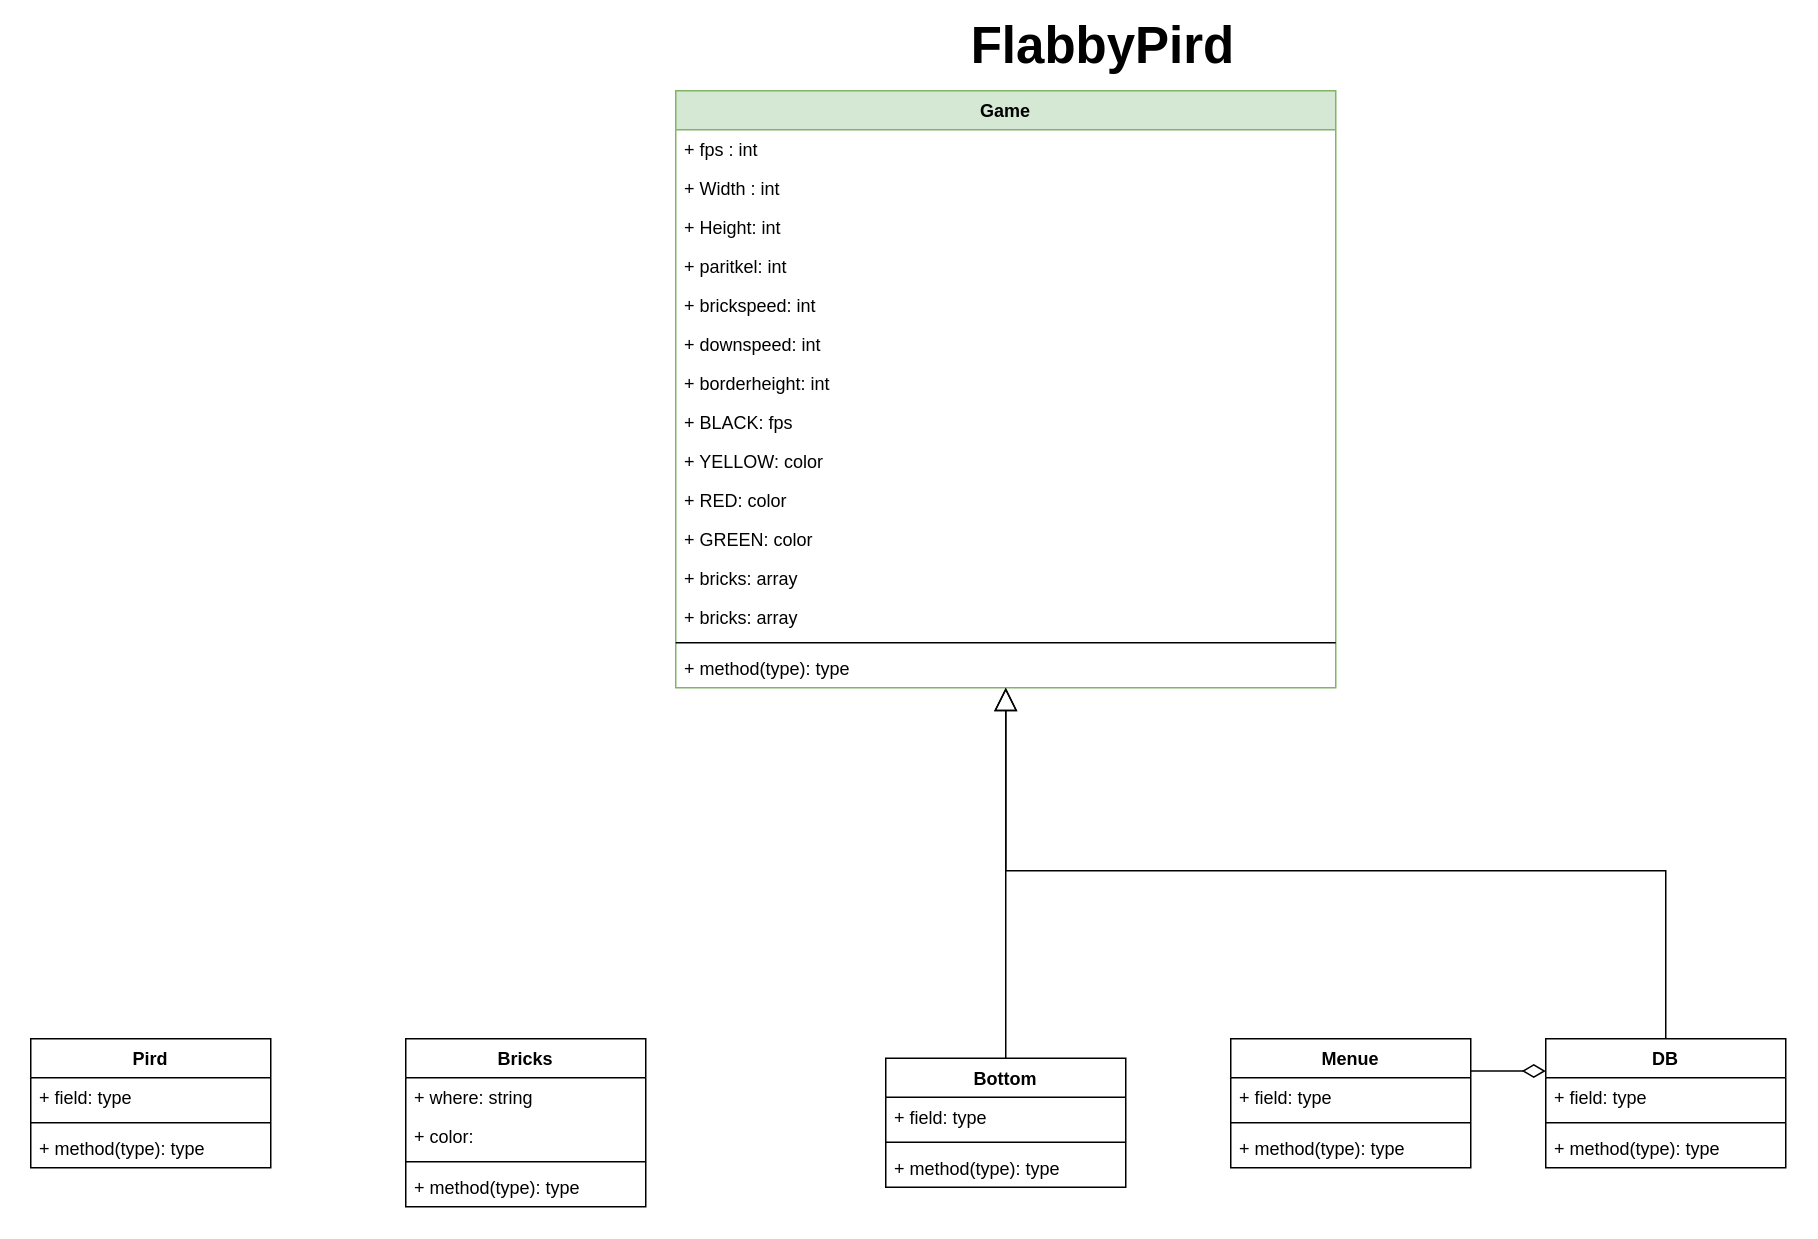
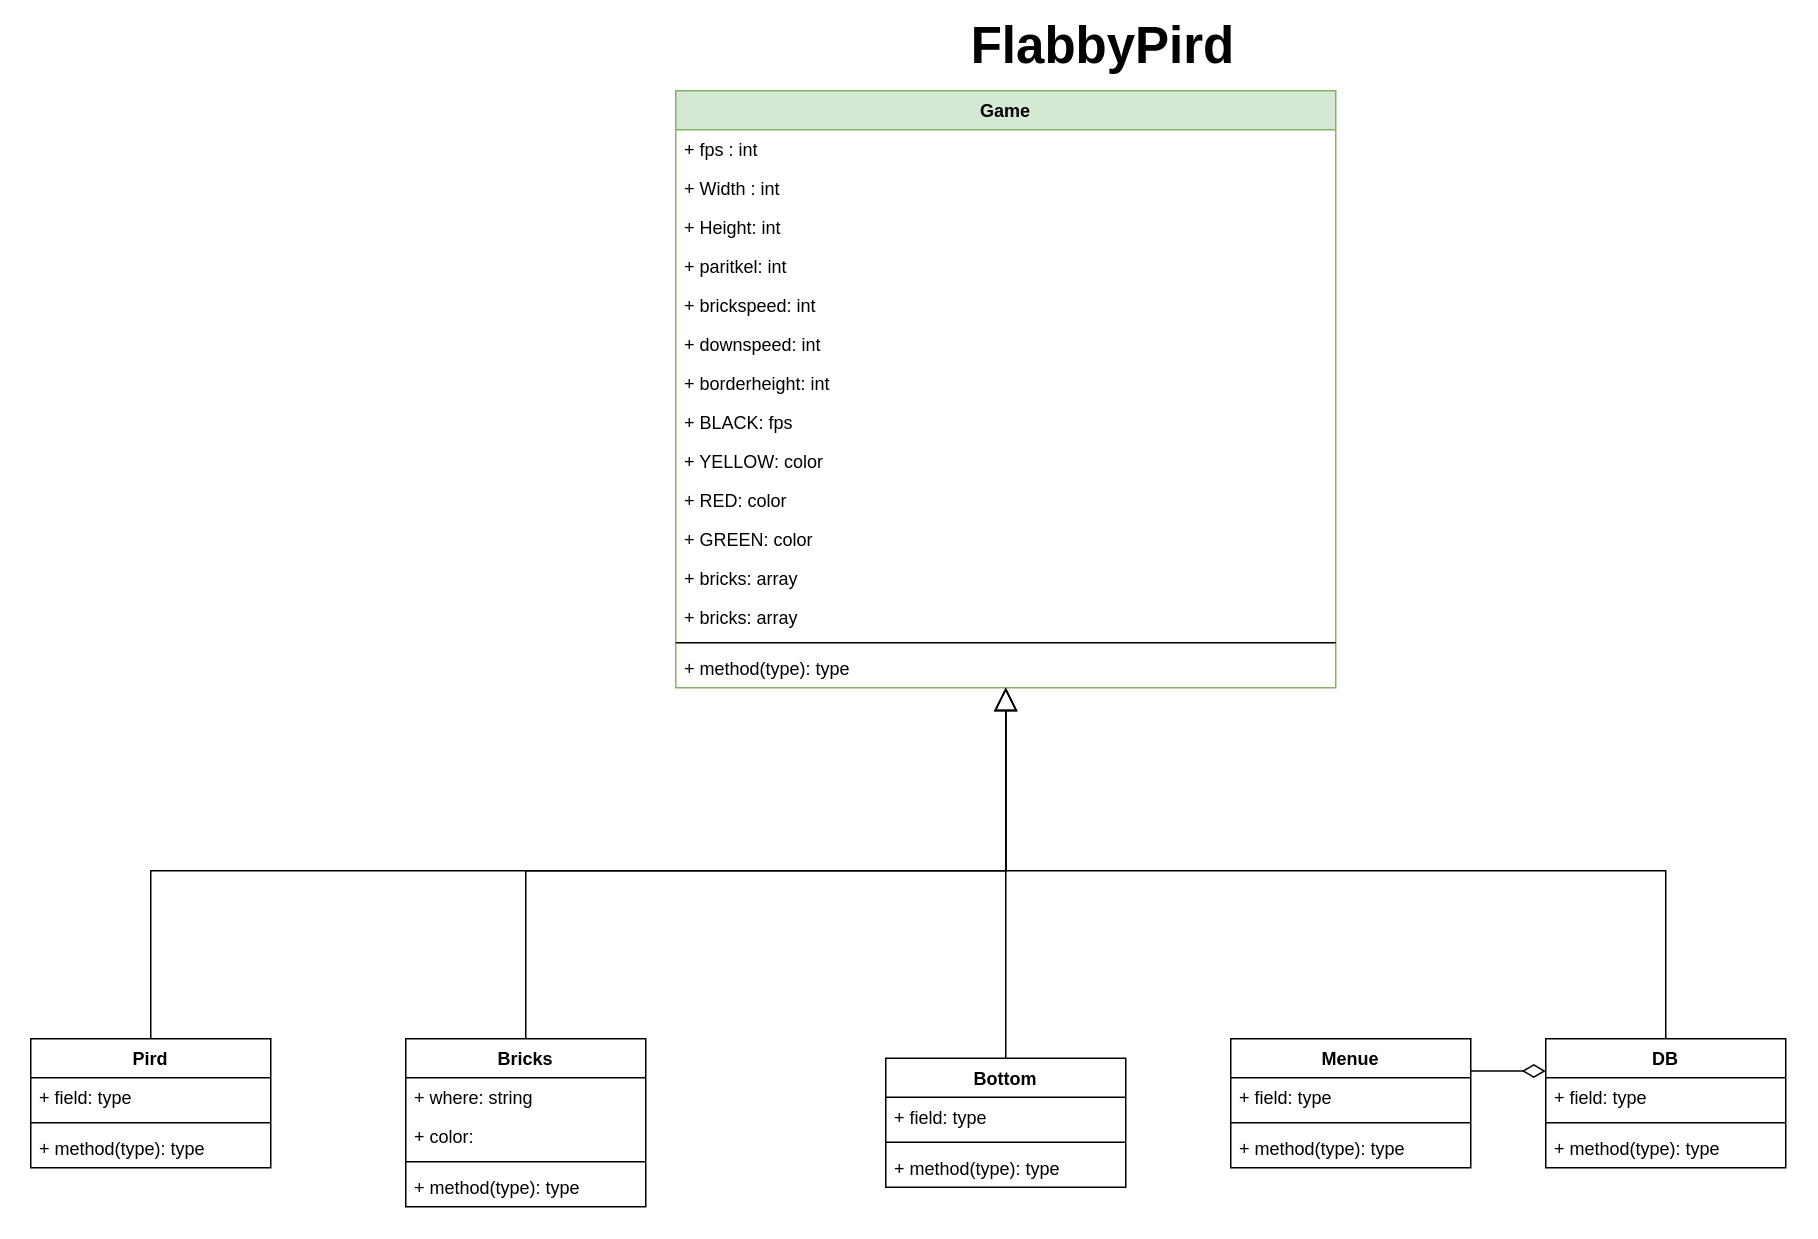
none -> (252, 871)
none -> (526, 956)
